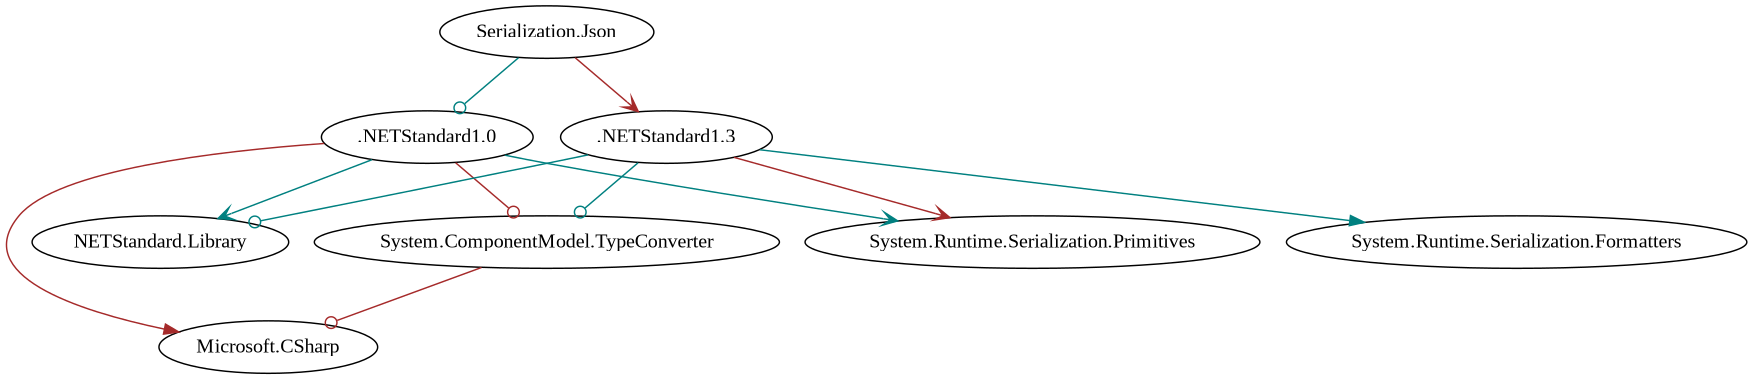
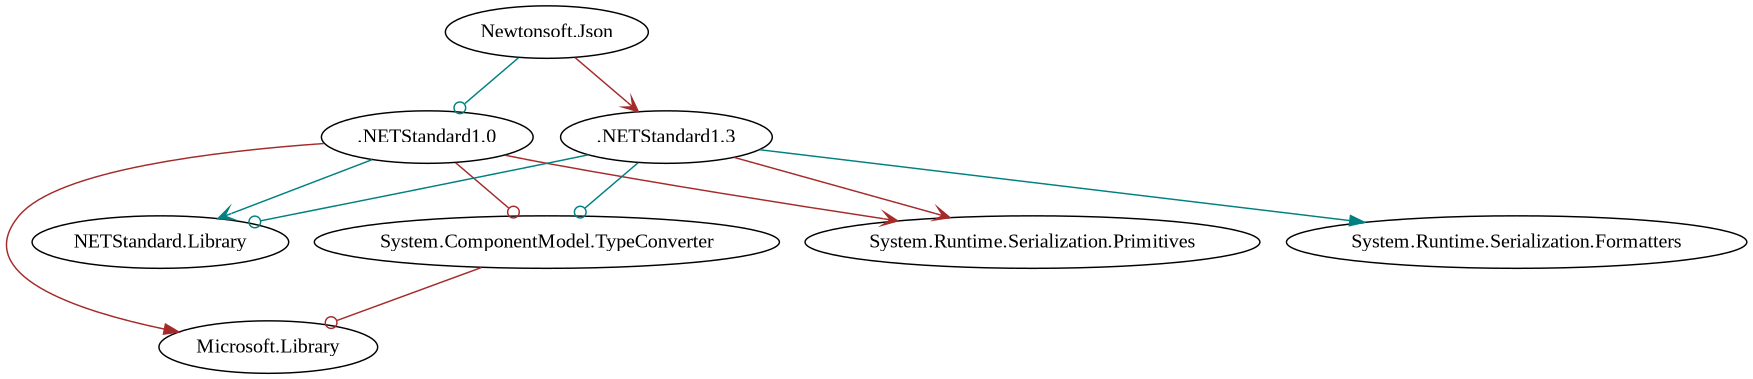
(547, 32) -> (547, 32)
(694, 189) -> (694, 189)
(268, 347) -> (268, 347)
